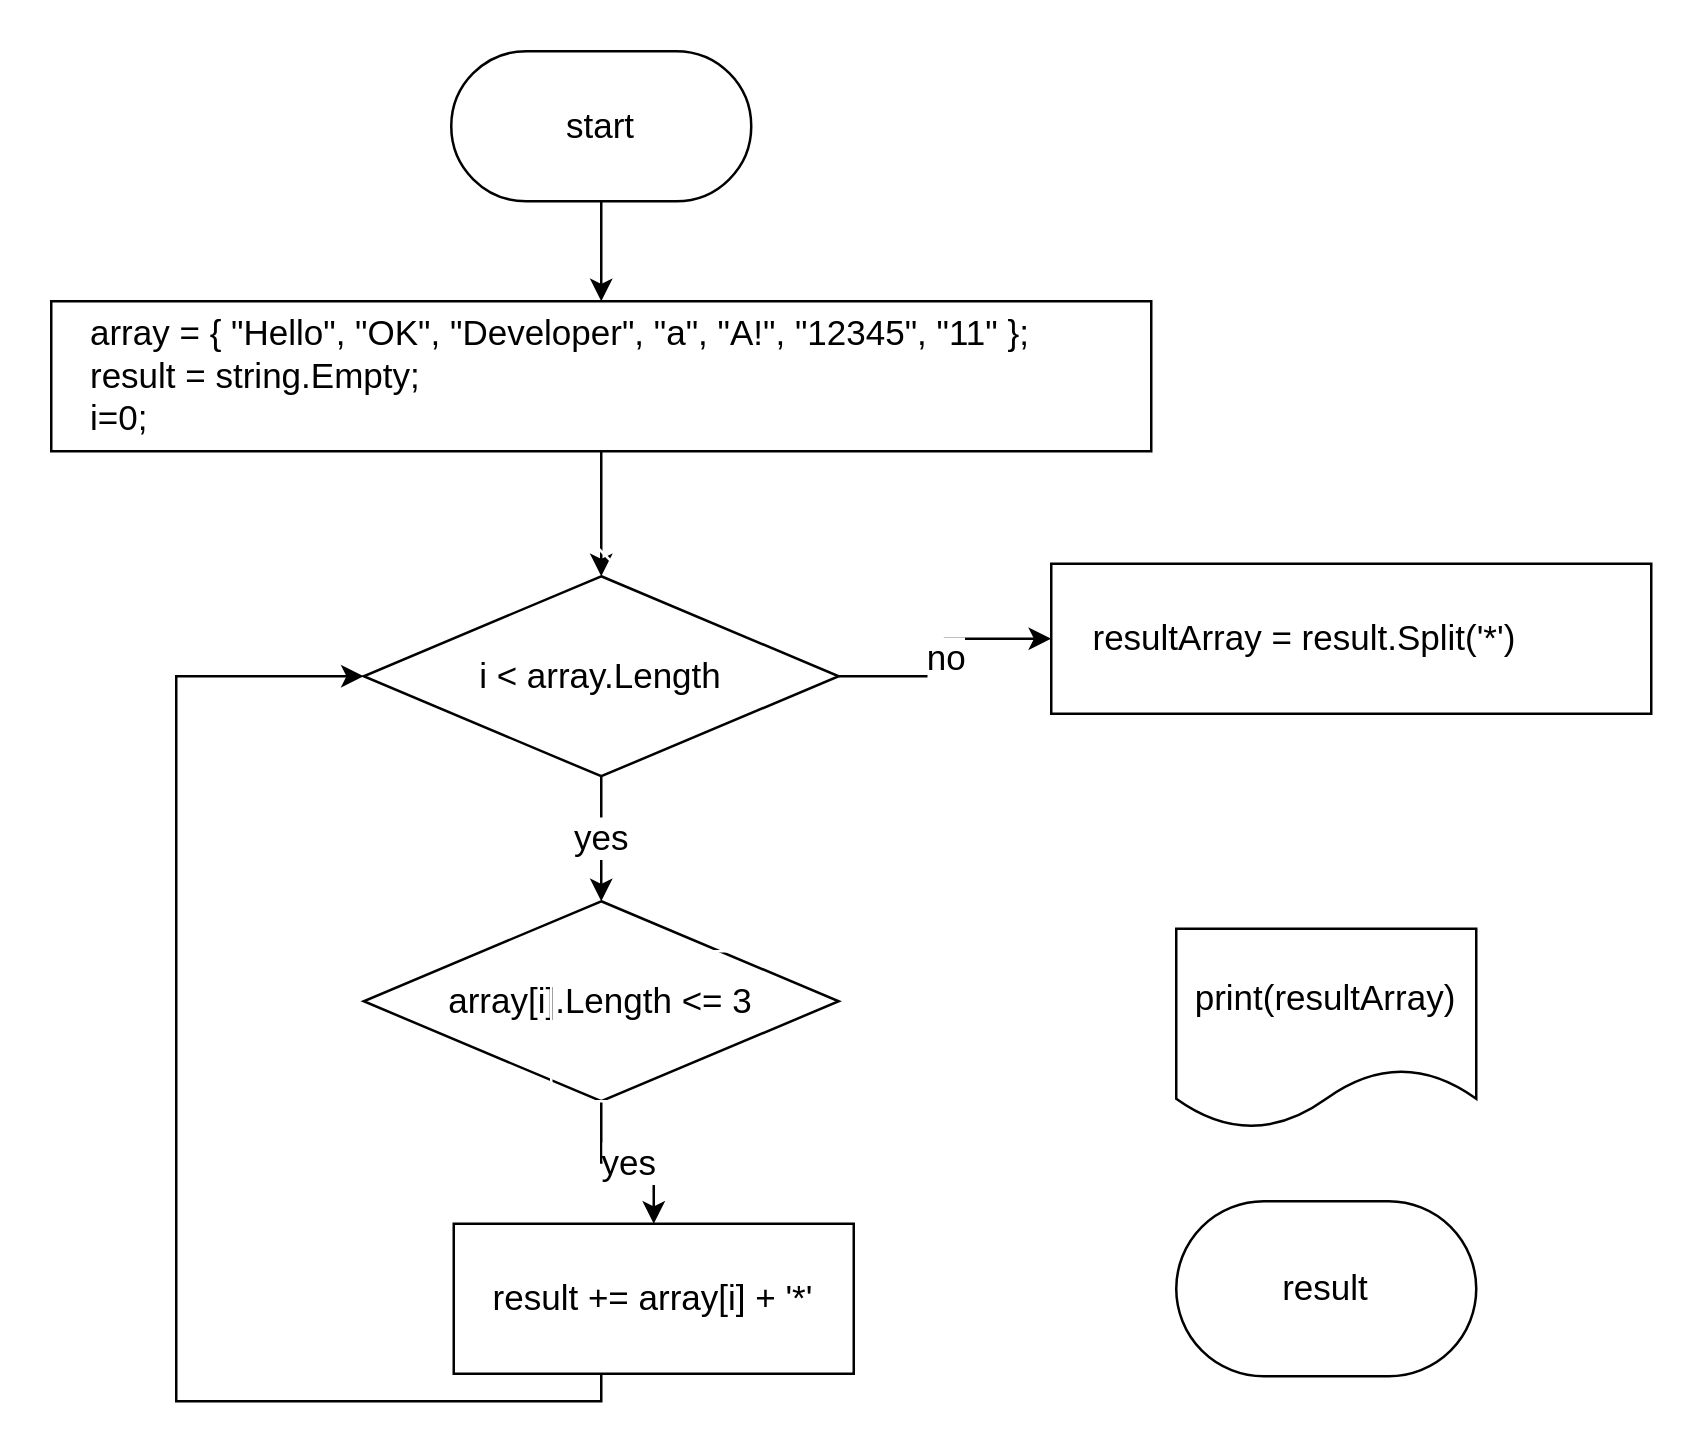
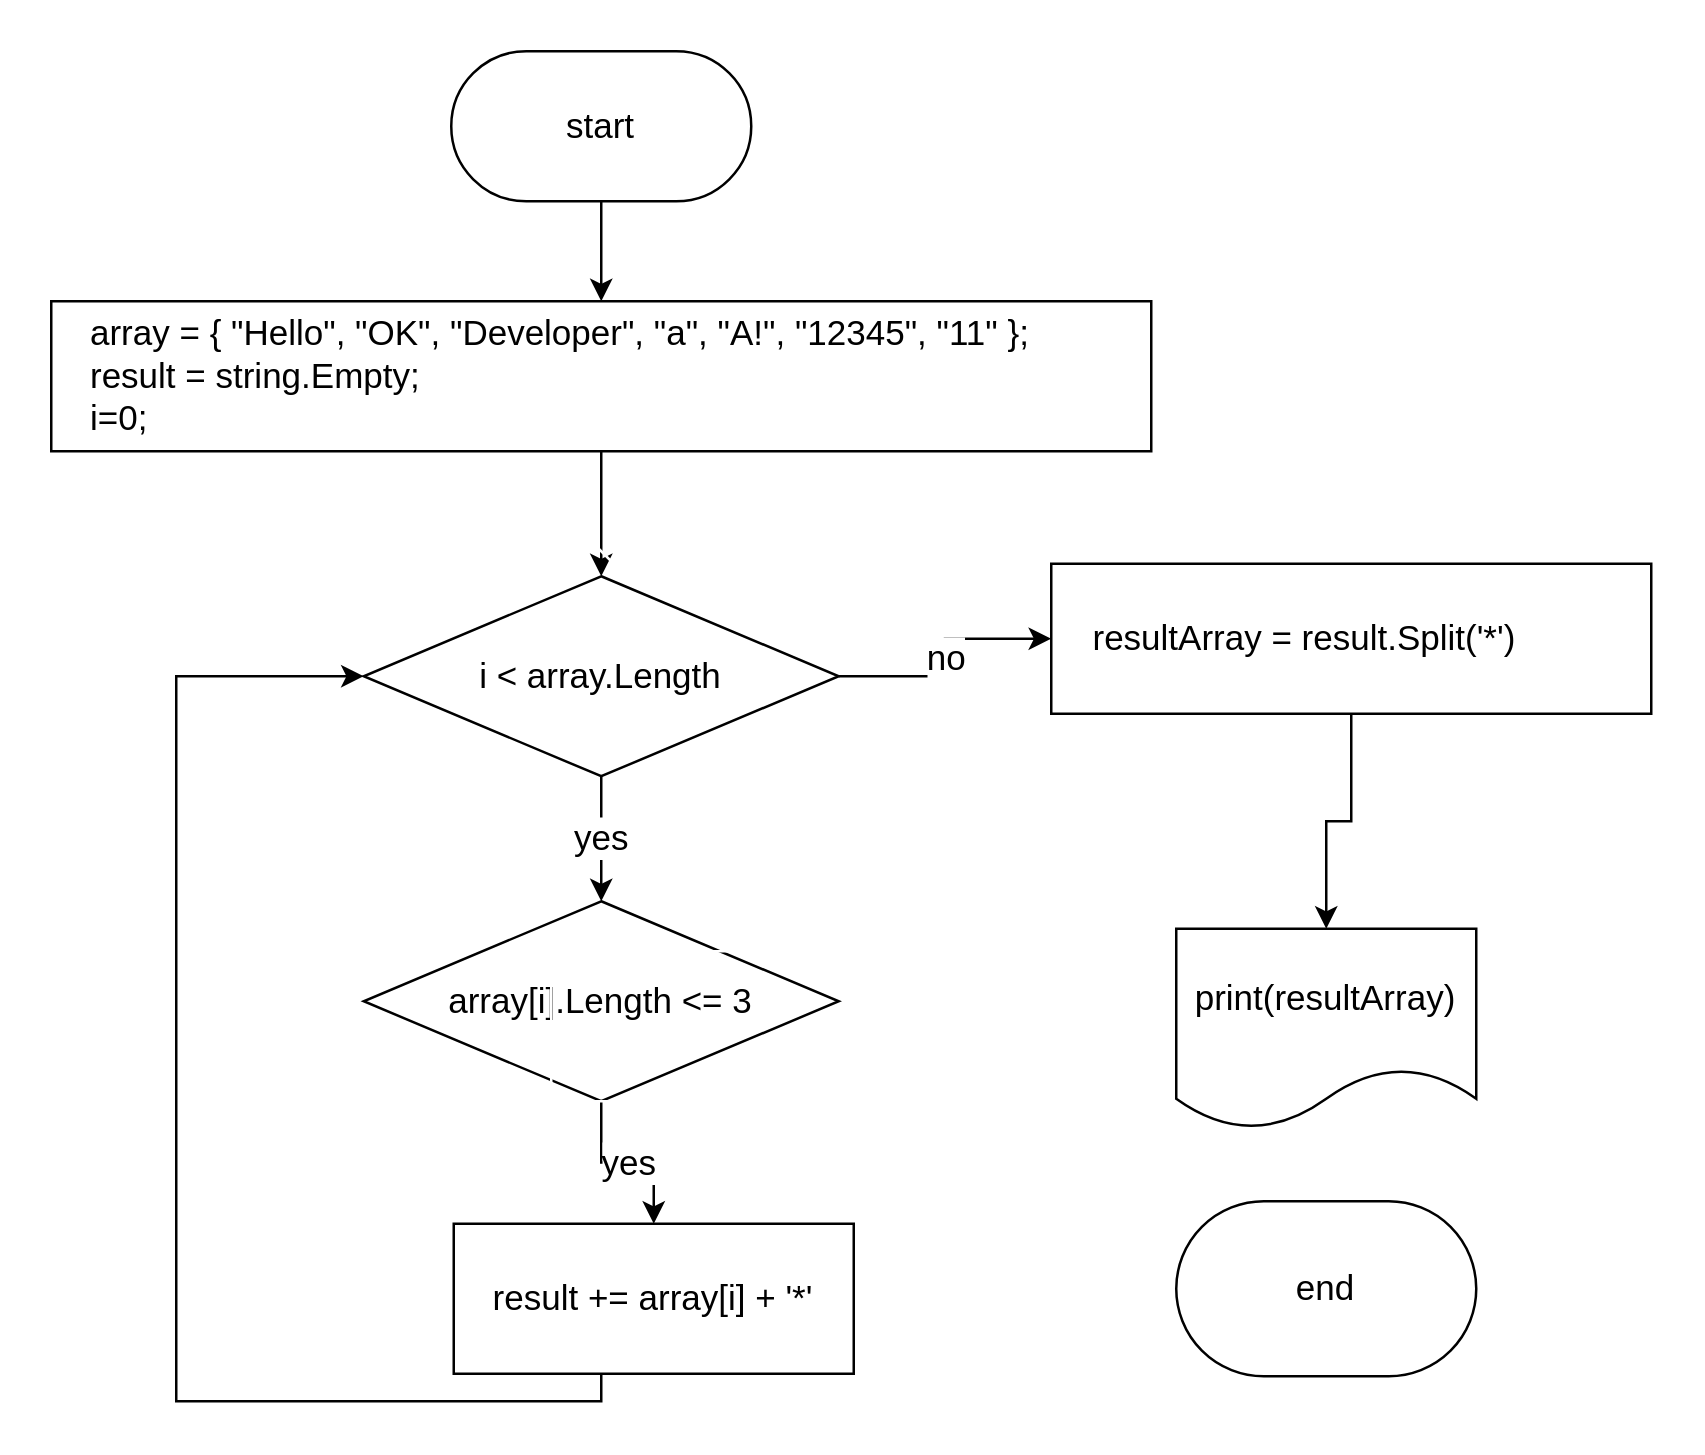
none -> (1347, 821)
(1326, 1289) -> (1326, 1289)
